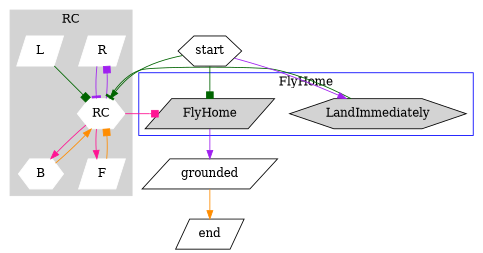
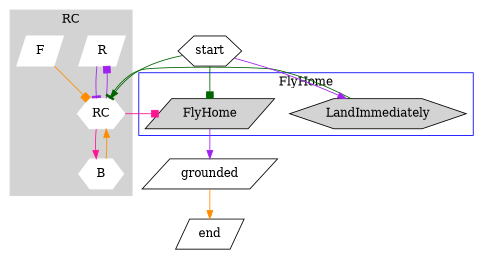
(40, 51) -> none
(96, 140) -> none
